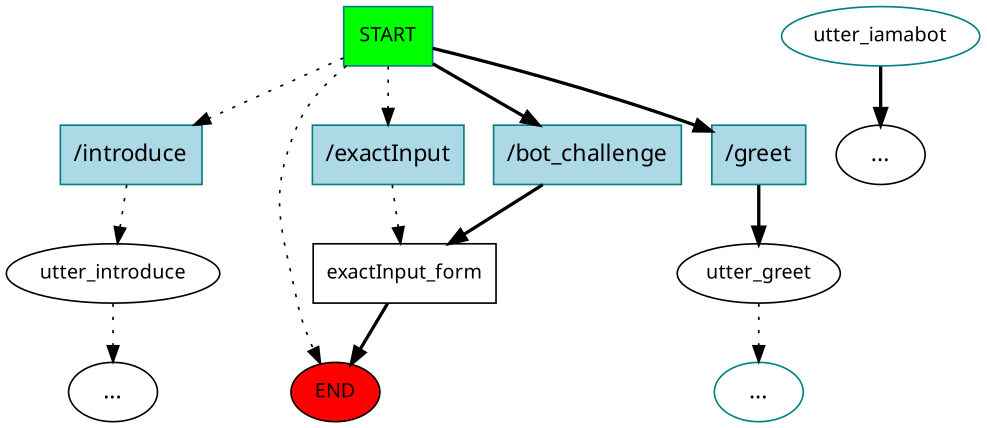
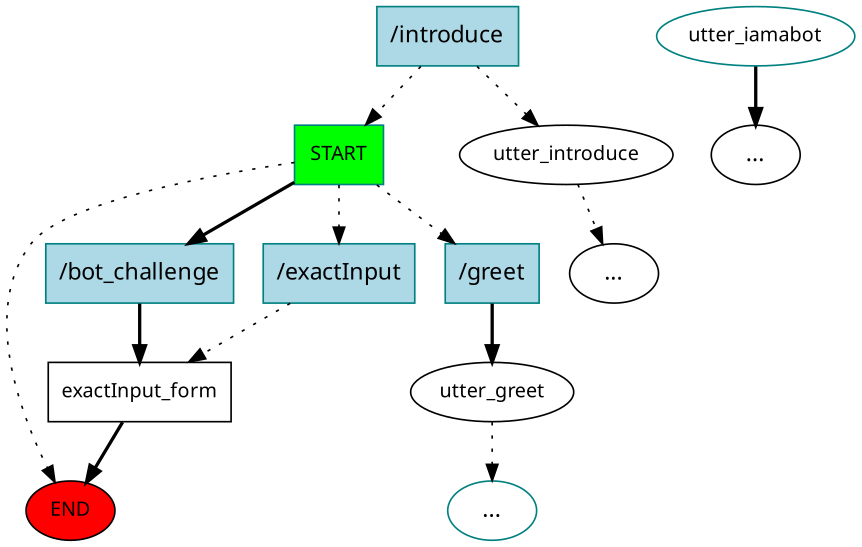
(565, 84) -> (409, 209)
(276, 88) -> (399, 90)
